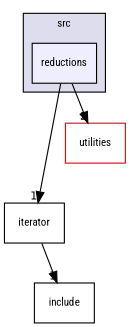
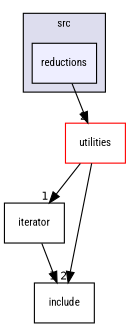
(50, 137) -> (68, 179)
none -> (81, 218)
